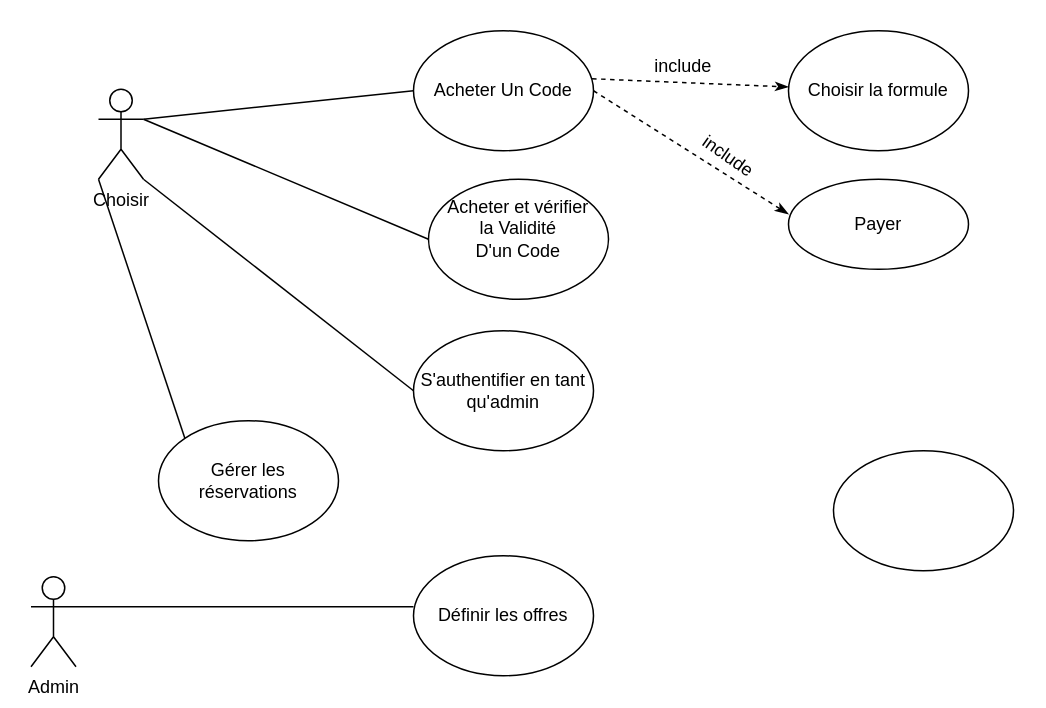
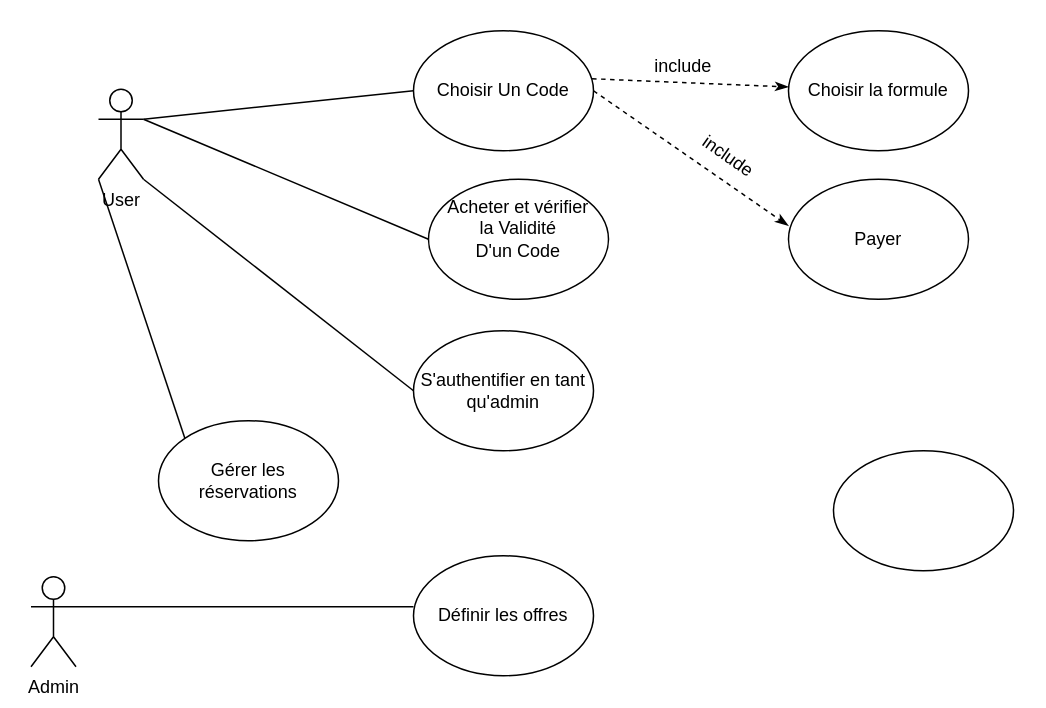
(503, 91) -> (503, 91)
(122, 201) -> (122, 201)
(878, 224) -> (878, 239)
